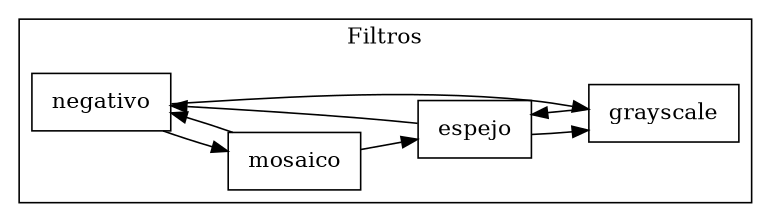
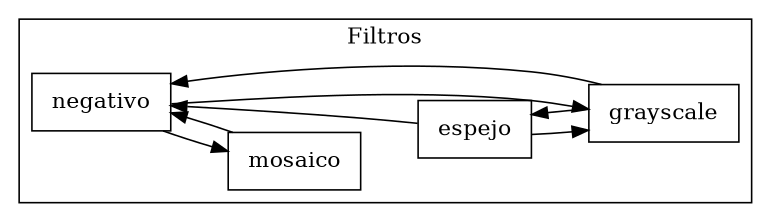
none -> (395, 66)
(381, 146) -> none
